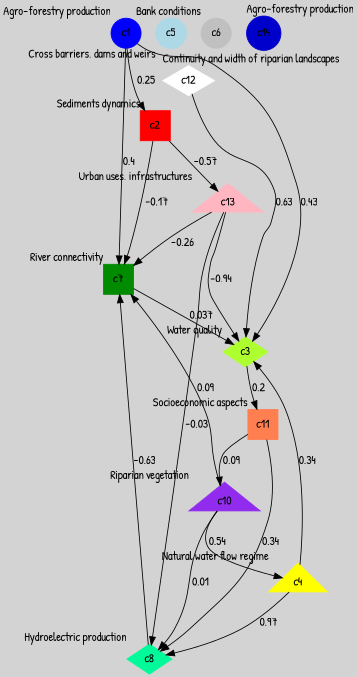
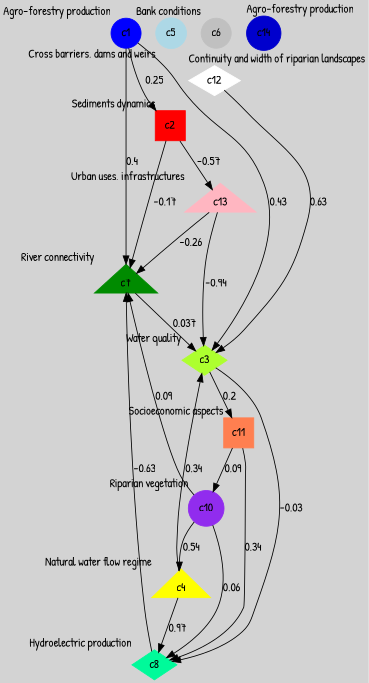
(119, 279) -> (126, 283)
(183, 423) -> (278, 527)
(225, 501) -> (206, 508)
(201, 582) -> (232, 588)
